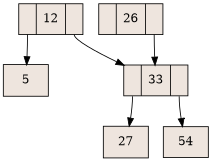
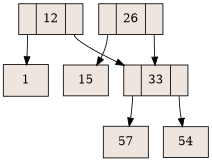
(26, 80) -> (26, 80)
none -> (86, 80)
(126, 142) -> (126, 142)
